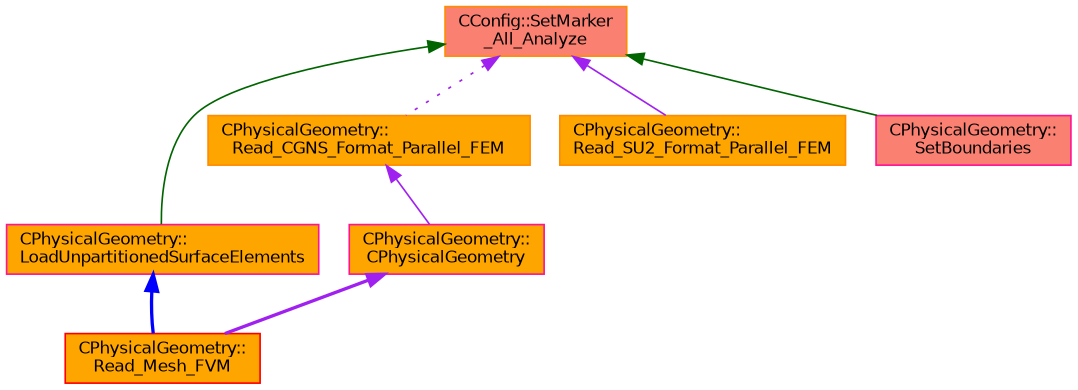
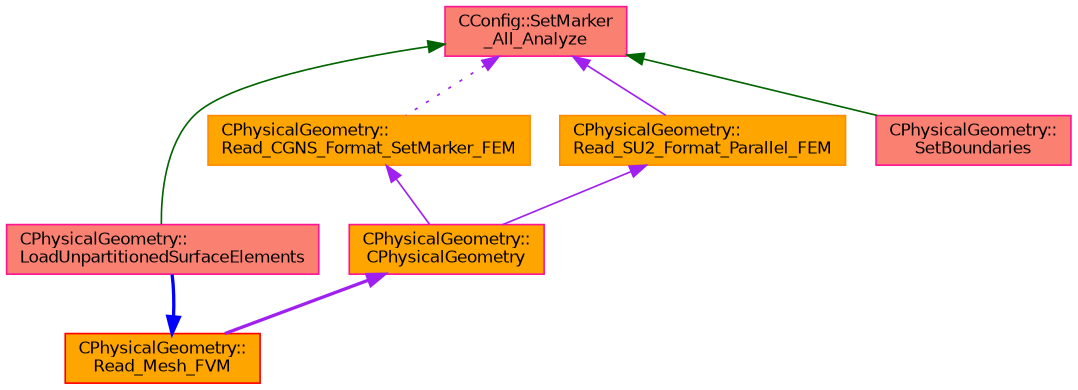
(536, 31) -> (536, 31)
(369, 140) -> (369, 140)
none -> (567, 198)
(163, 249) -> (163, 249)
(152, 312) -> (174, 296)
